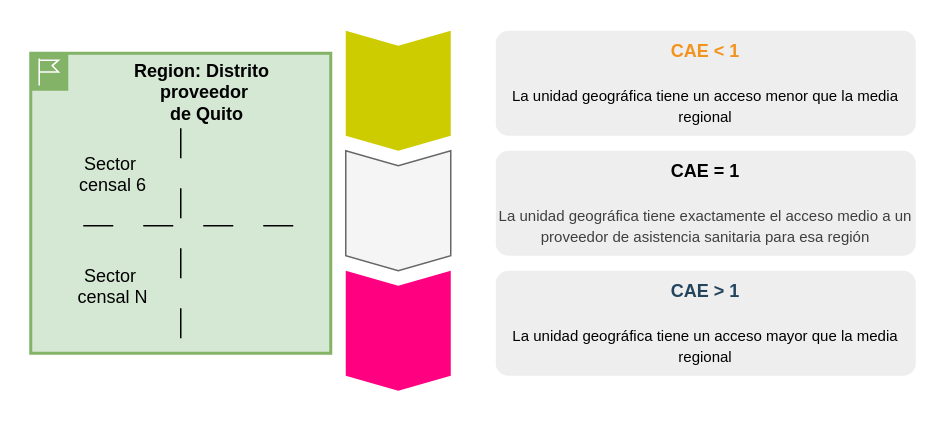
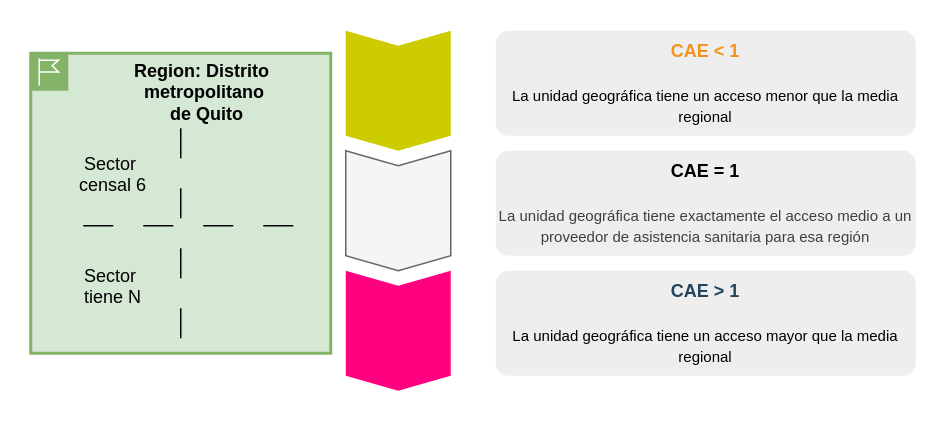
(205, 93) -> (205, 93)
(113, 276) -> (113, 276)
